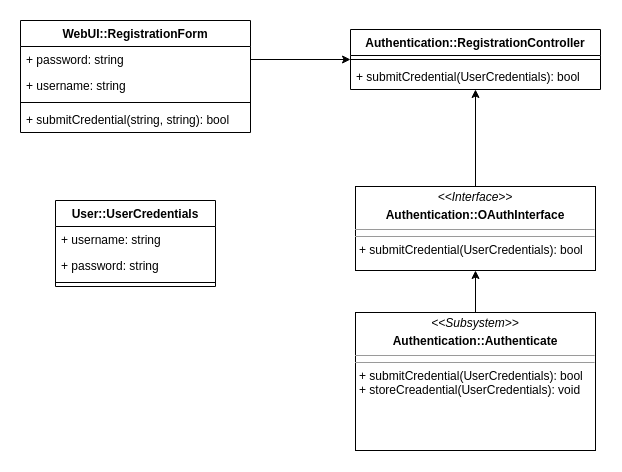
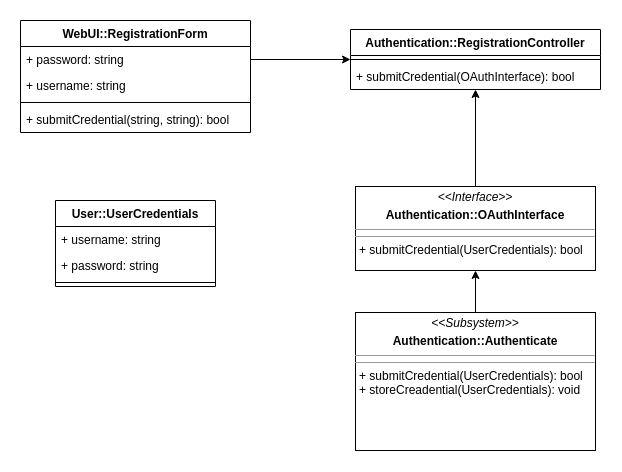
(480, 77) -> (479, 77)
